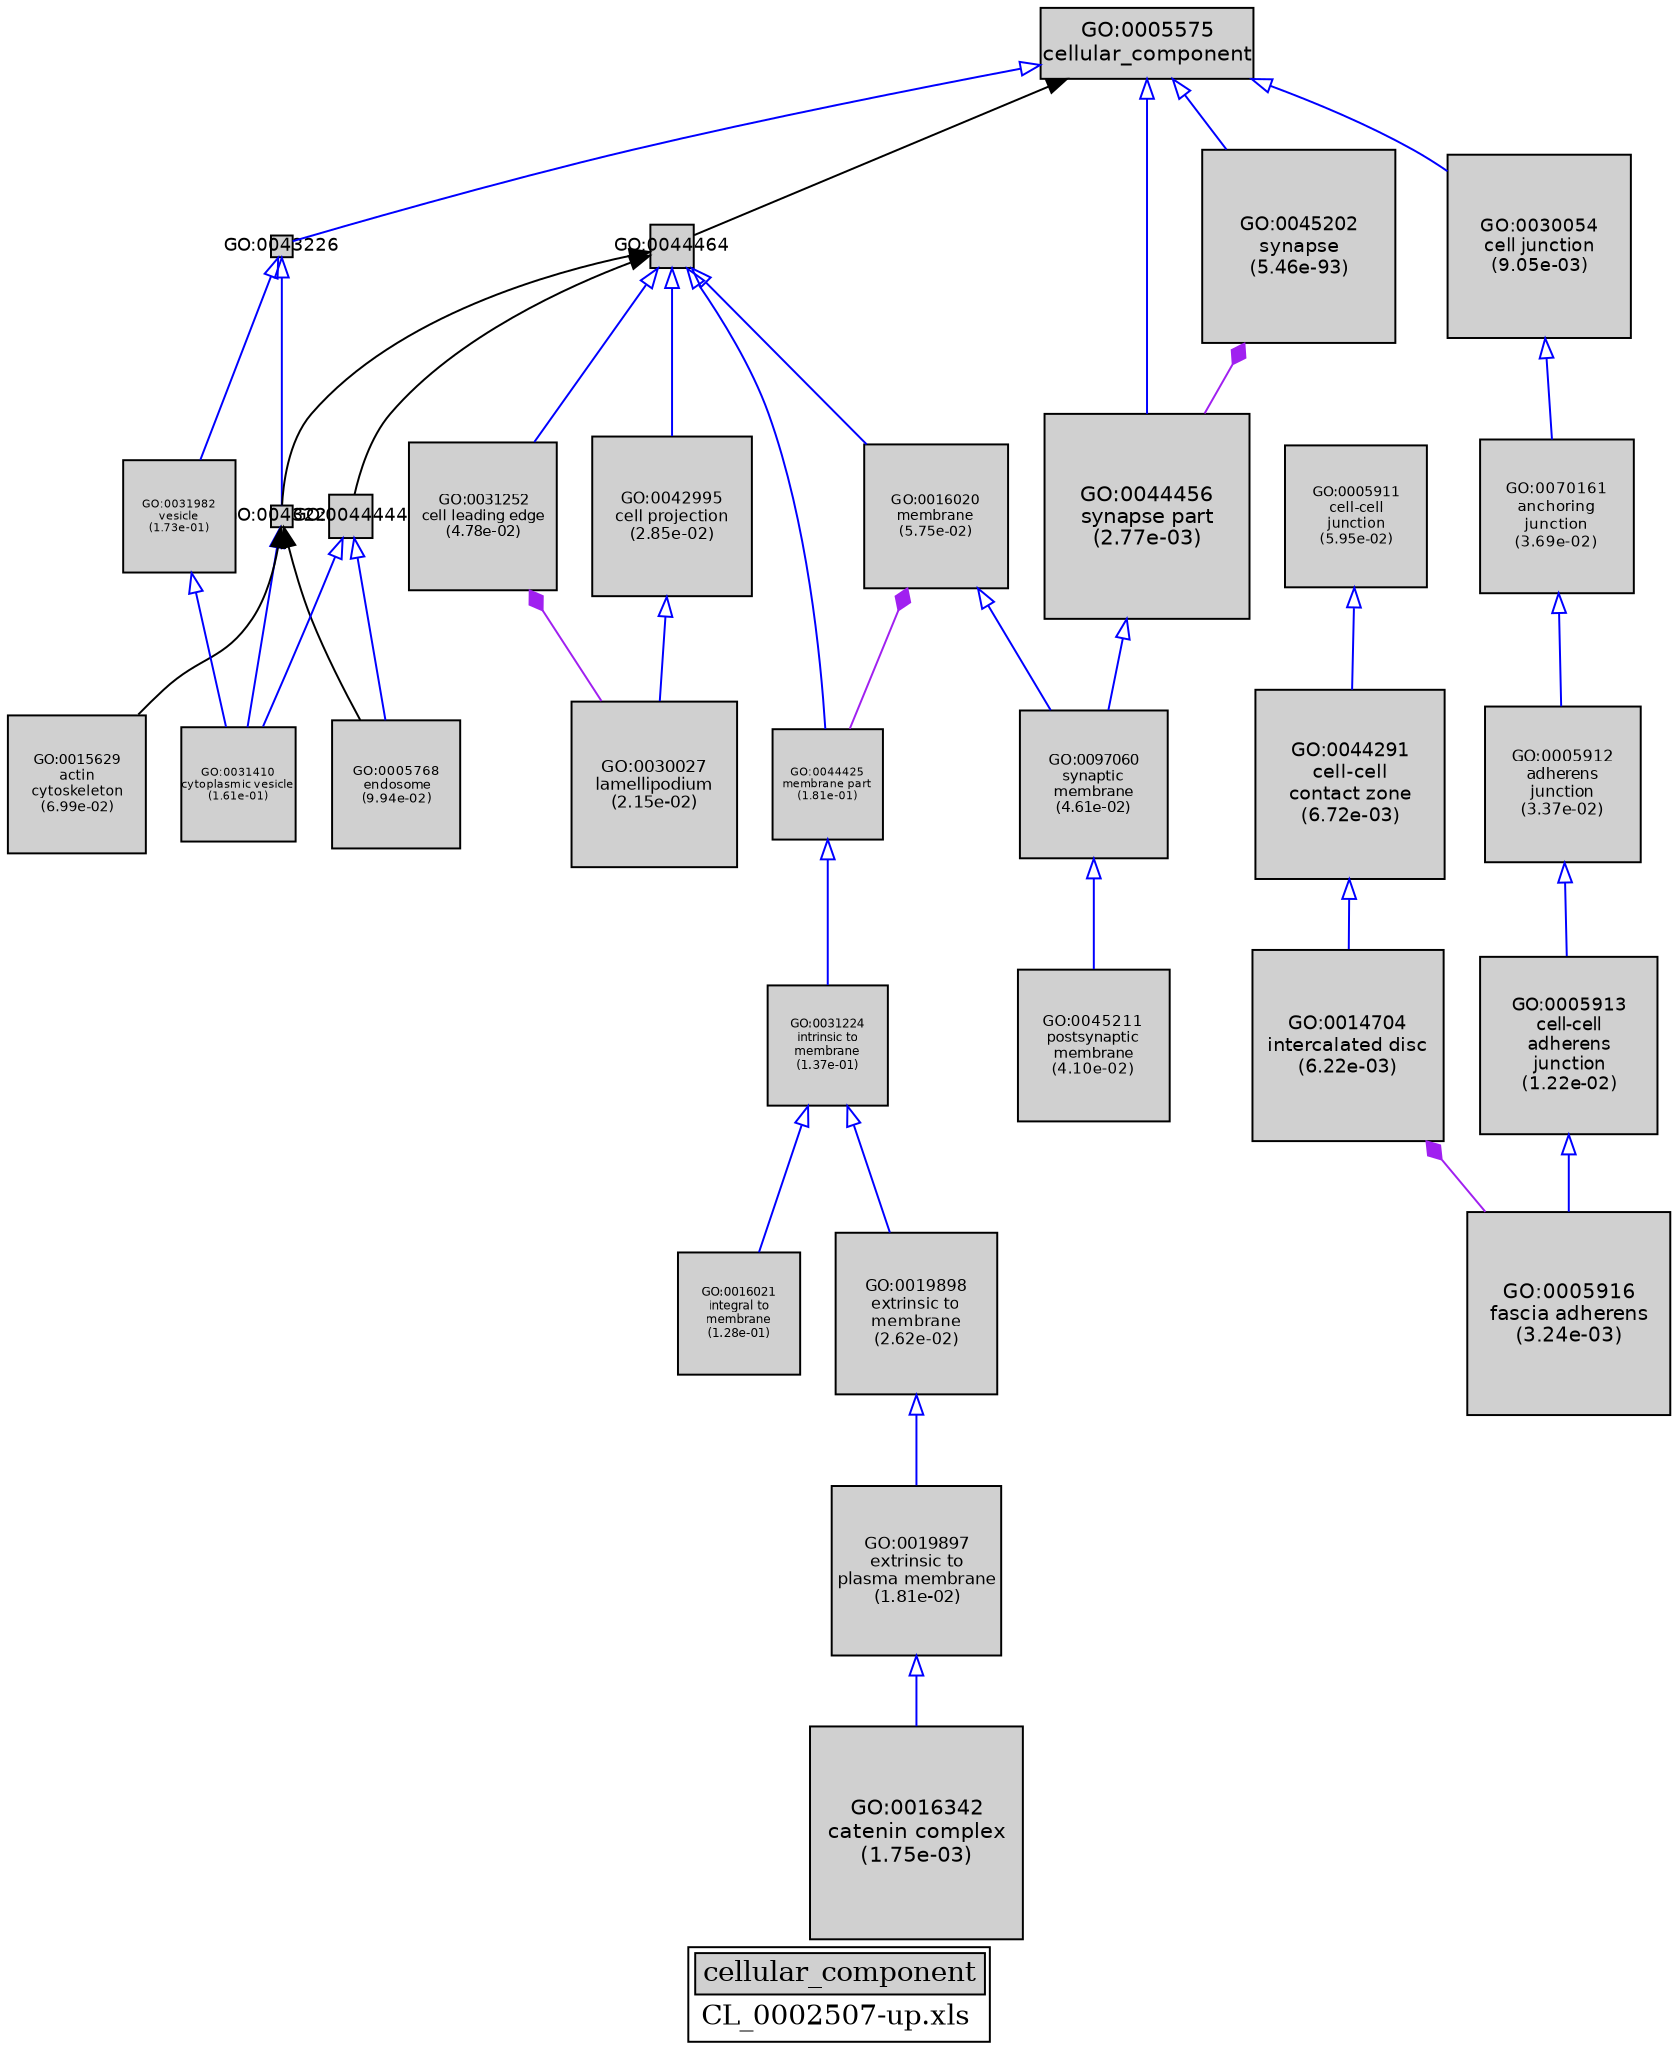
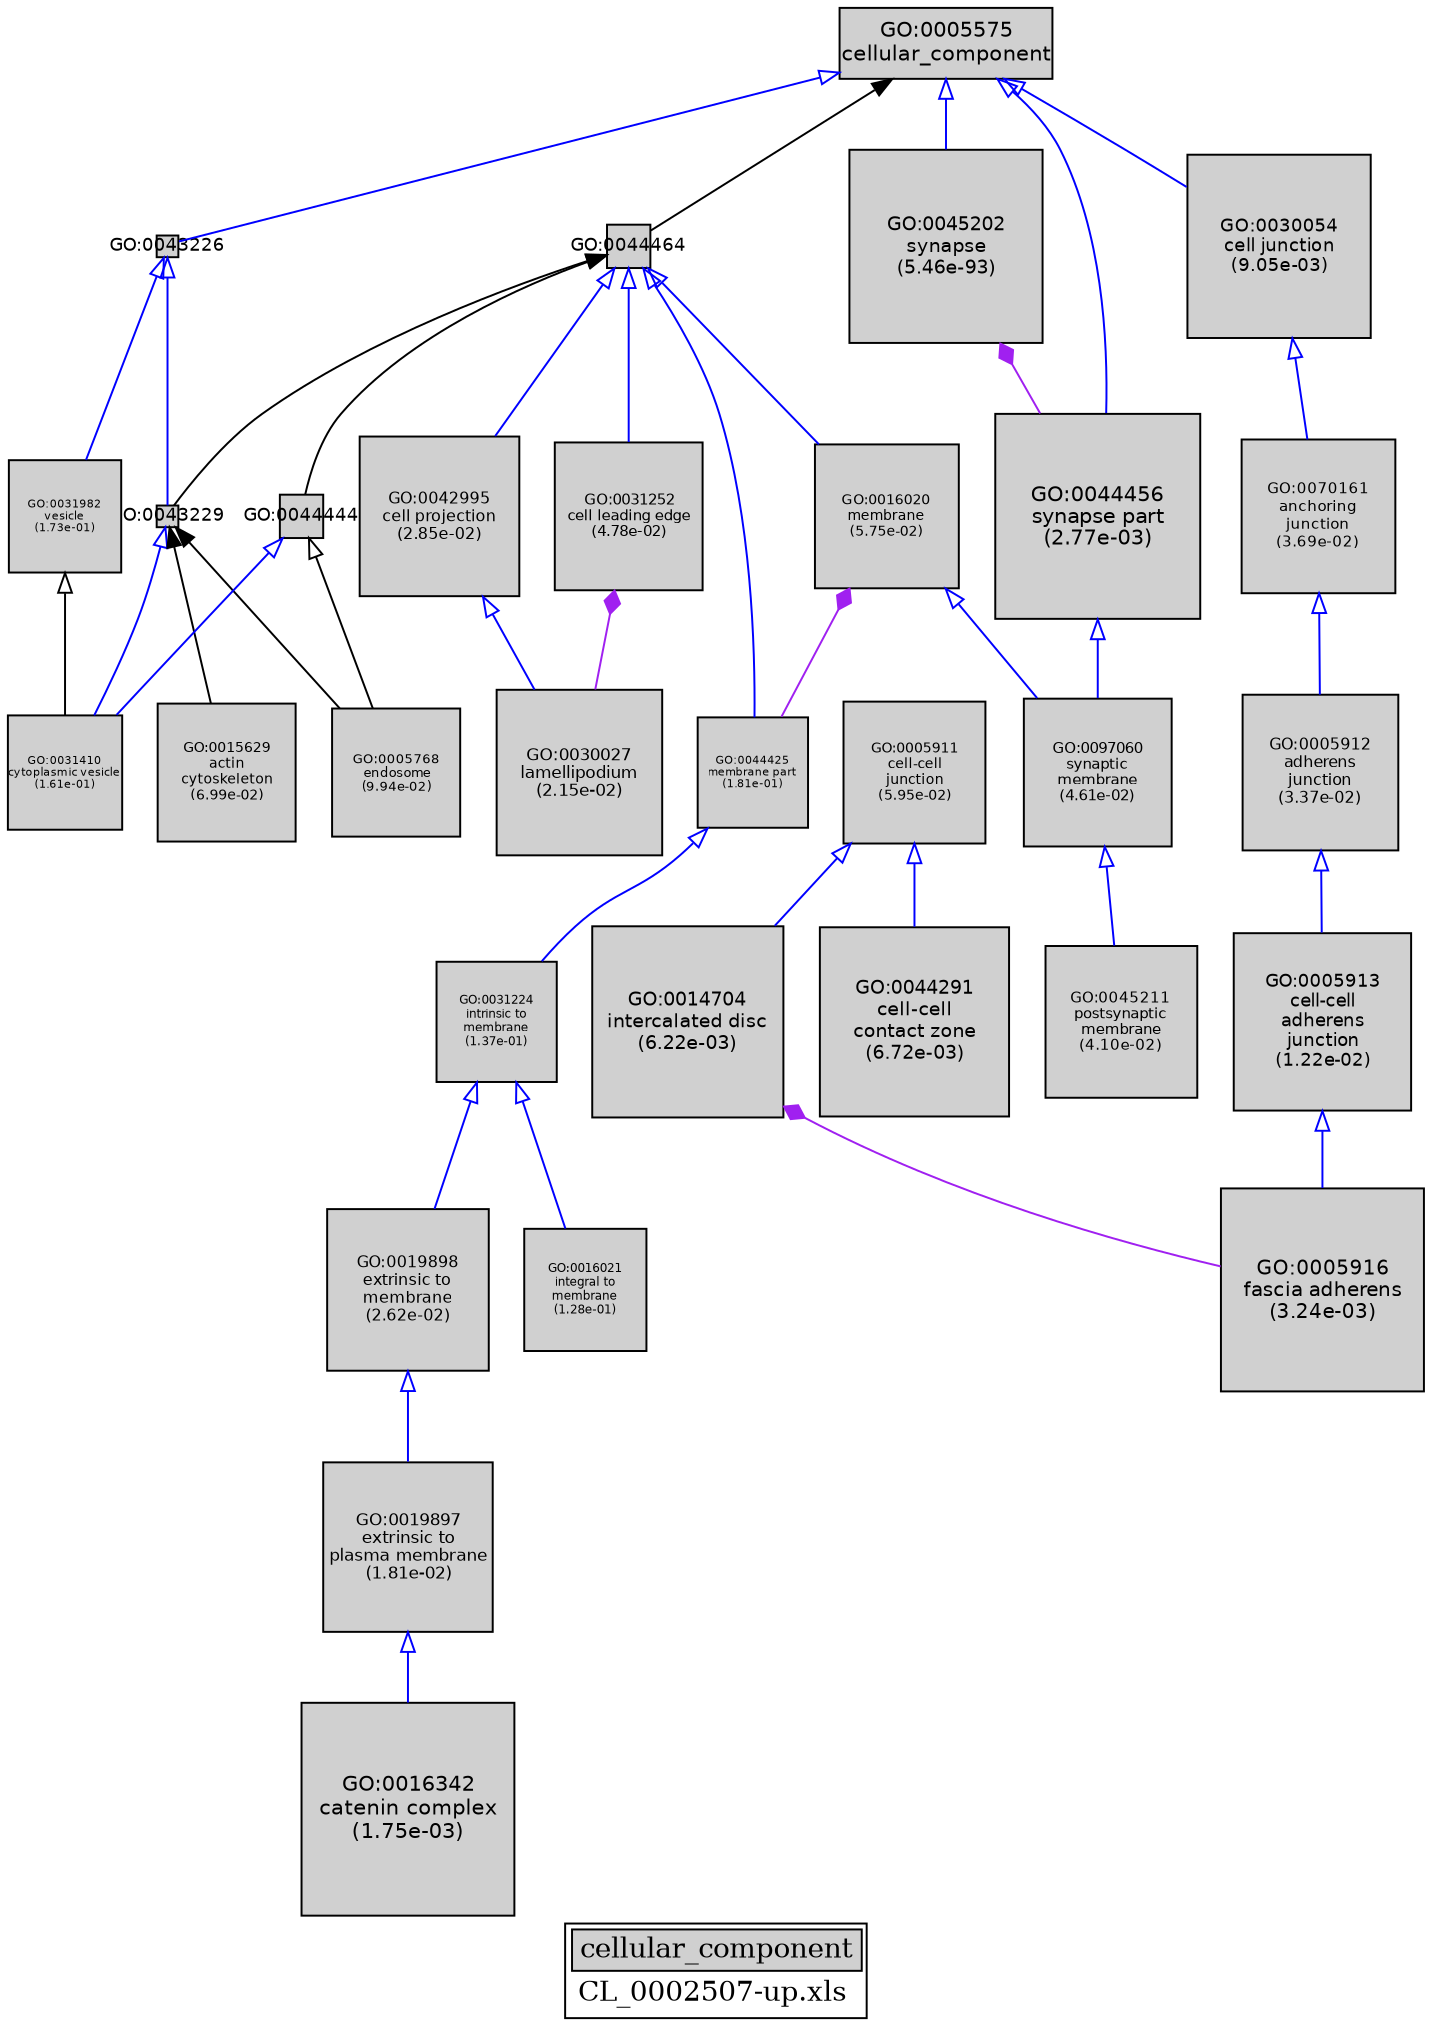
(372, 639) -> (344, 633)
(213, 670) -> (65, 654)
(1349, 924) -> (806, 892)
